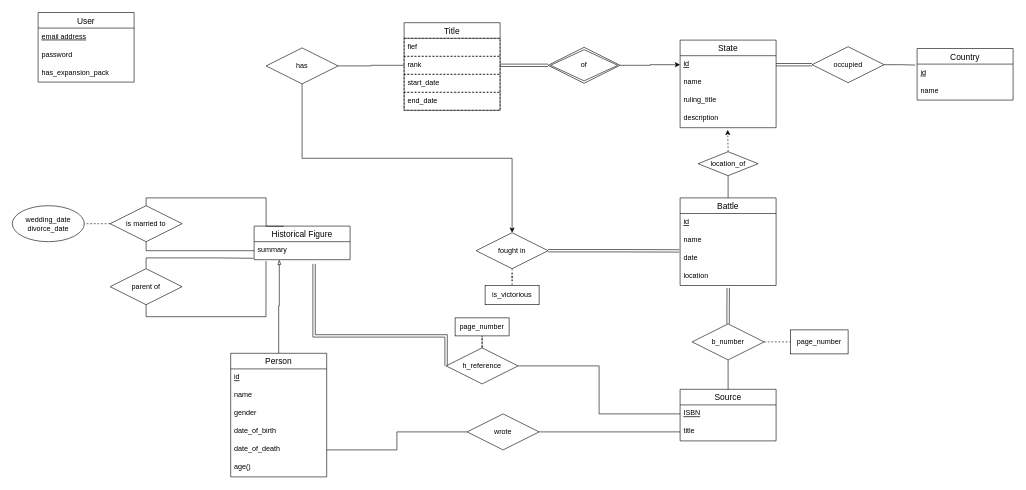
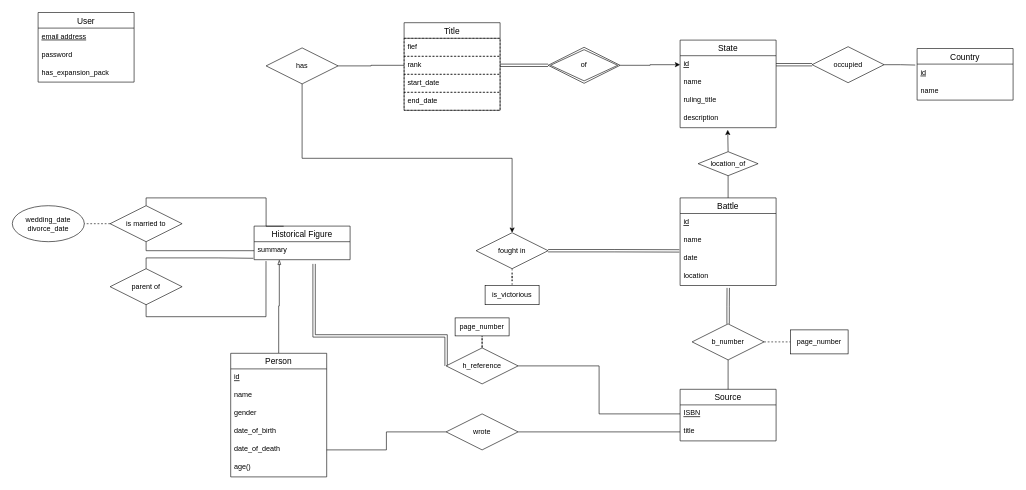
(728, 142) -> (728, 142)
(503, 432) -> (482, 432)
